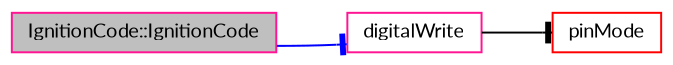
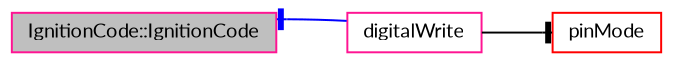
(307, 46) -> (317, 20)
